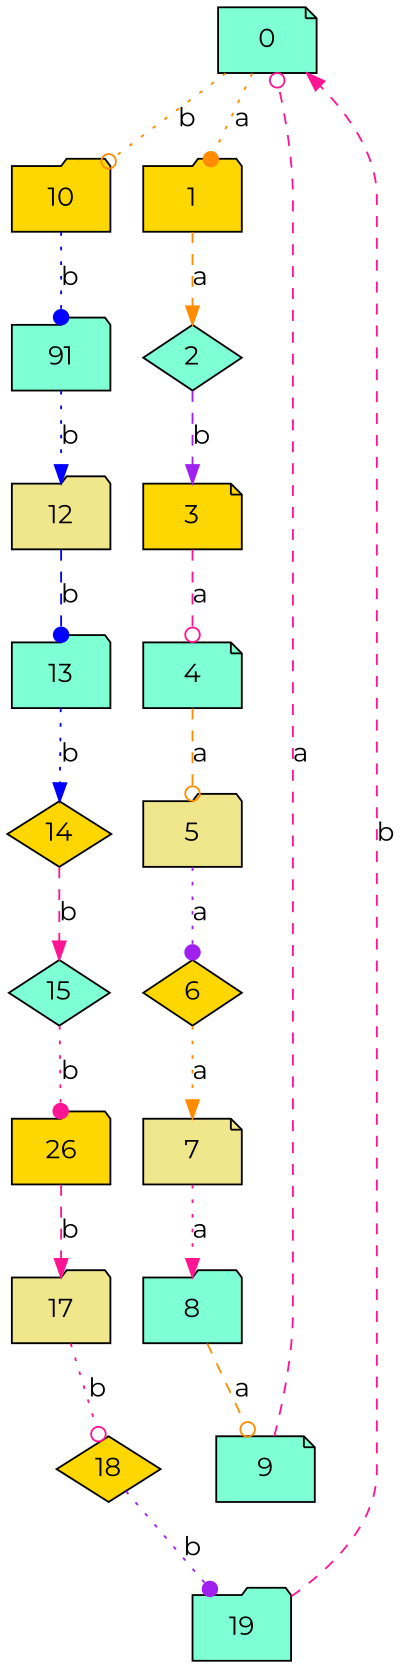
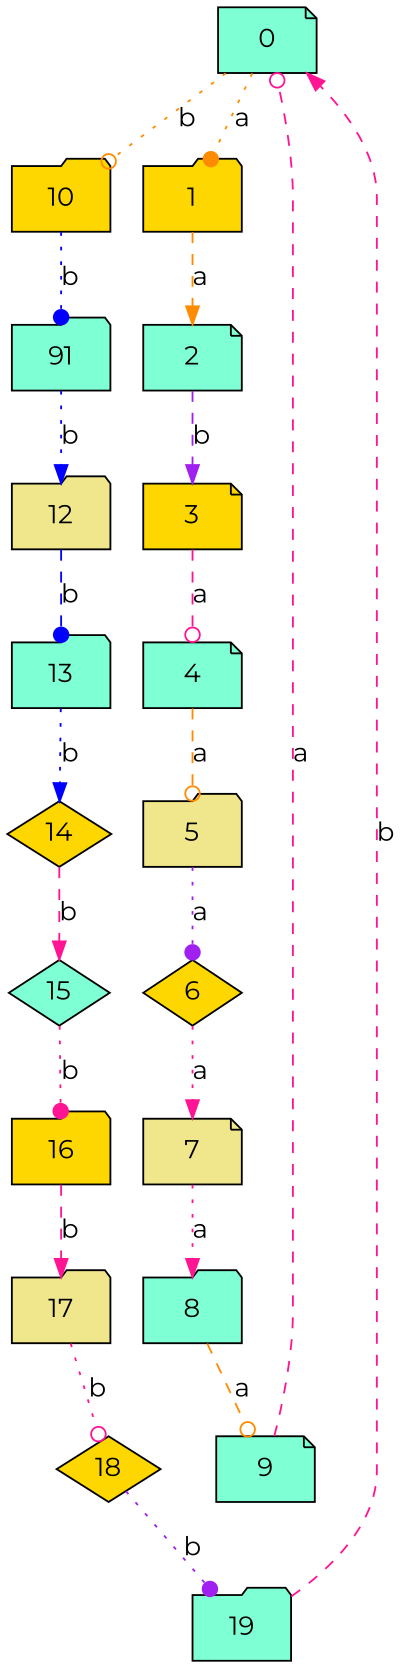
(193, 358) -> (193, 358)
(193, 1063) -> (193, 1063)
(61, 1152) -> (61, 1152)
